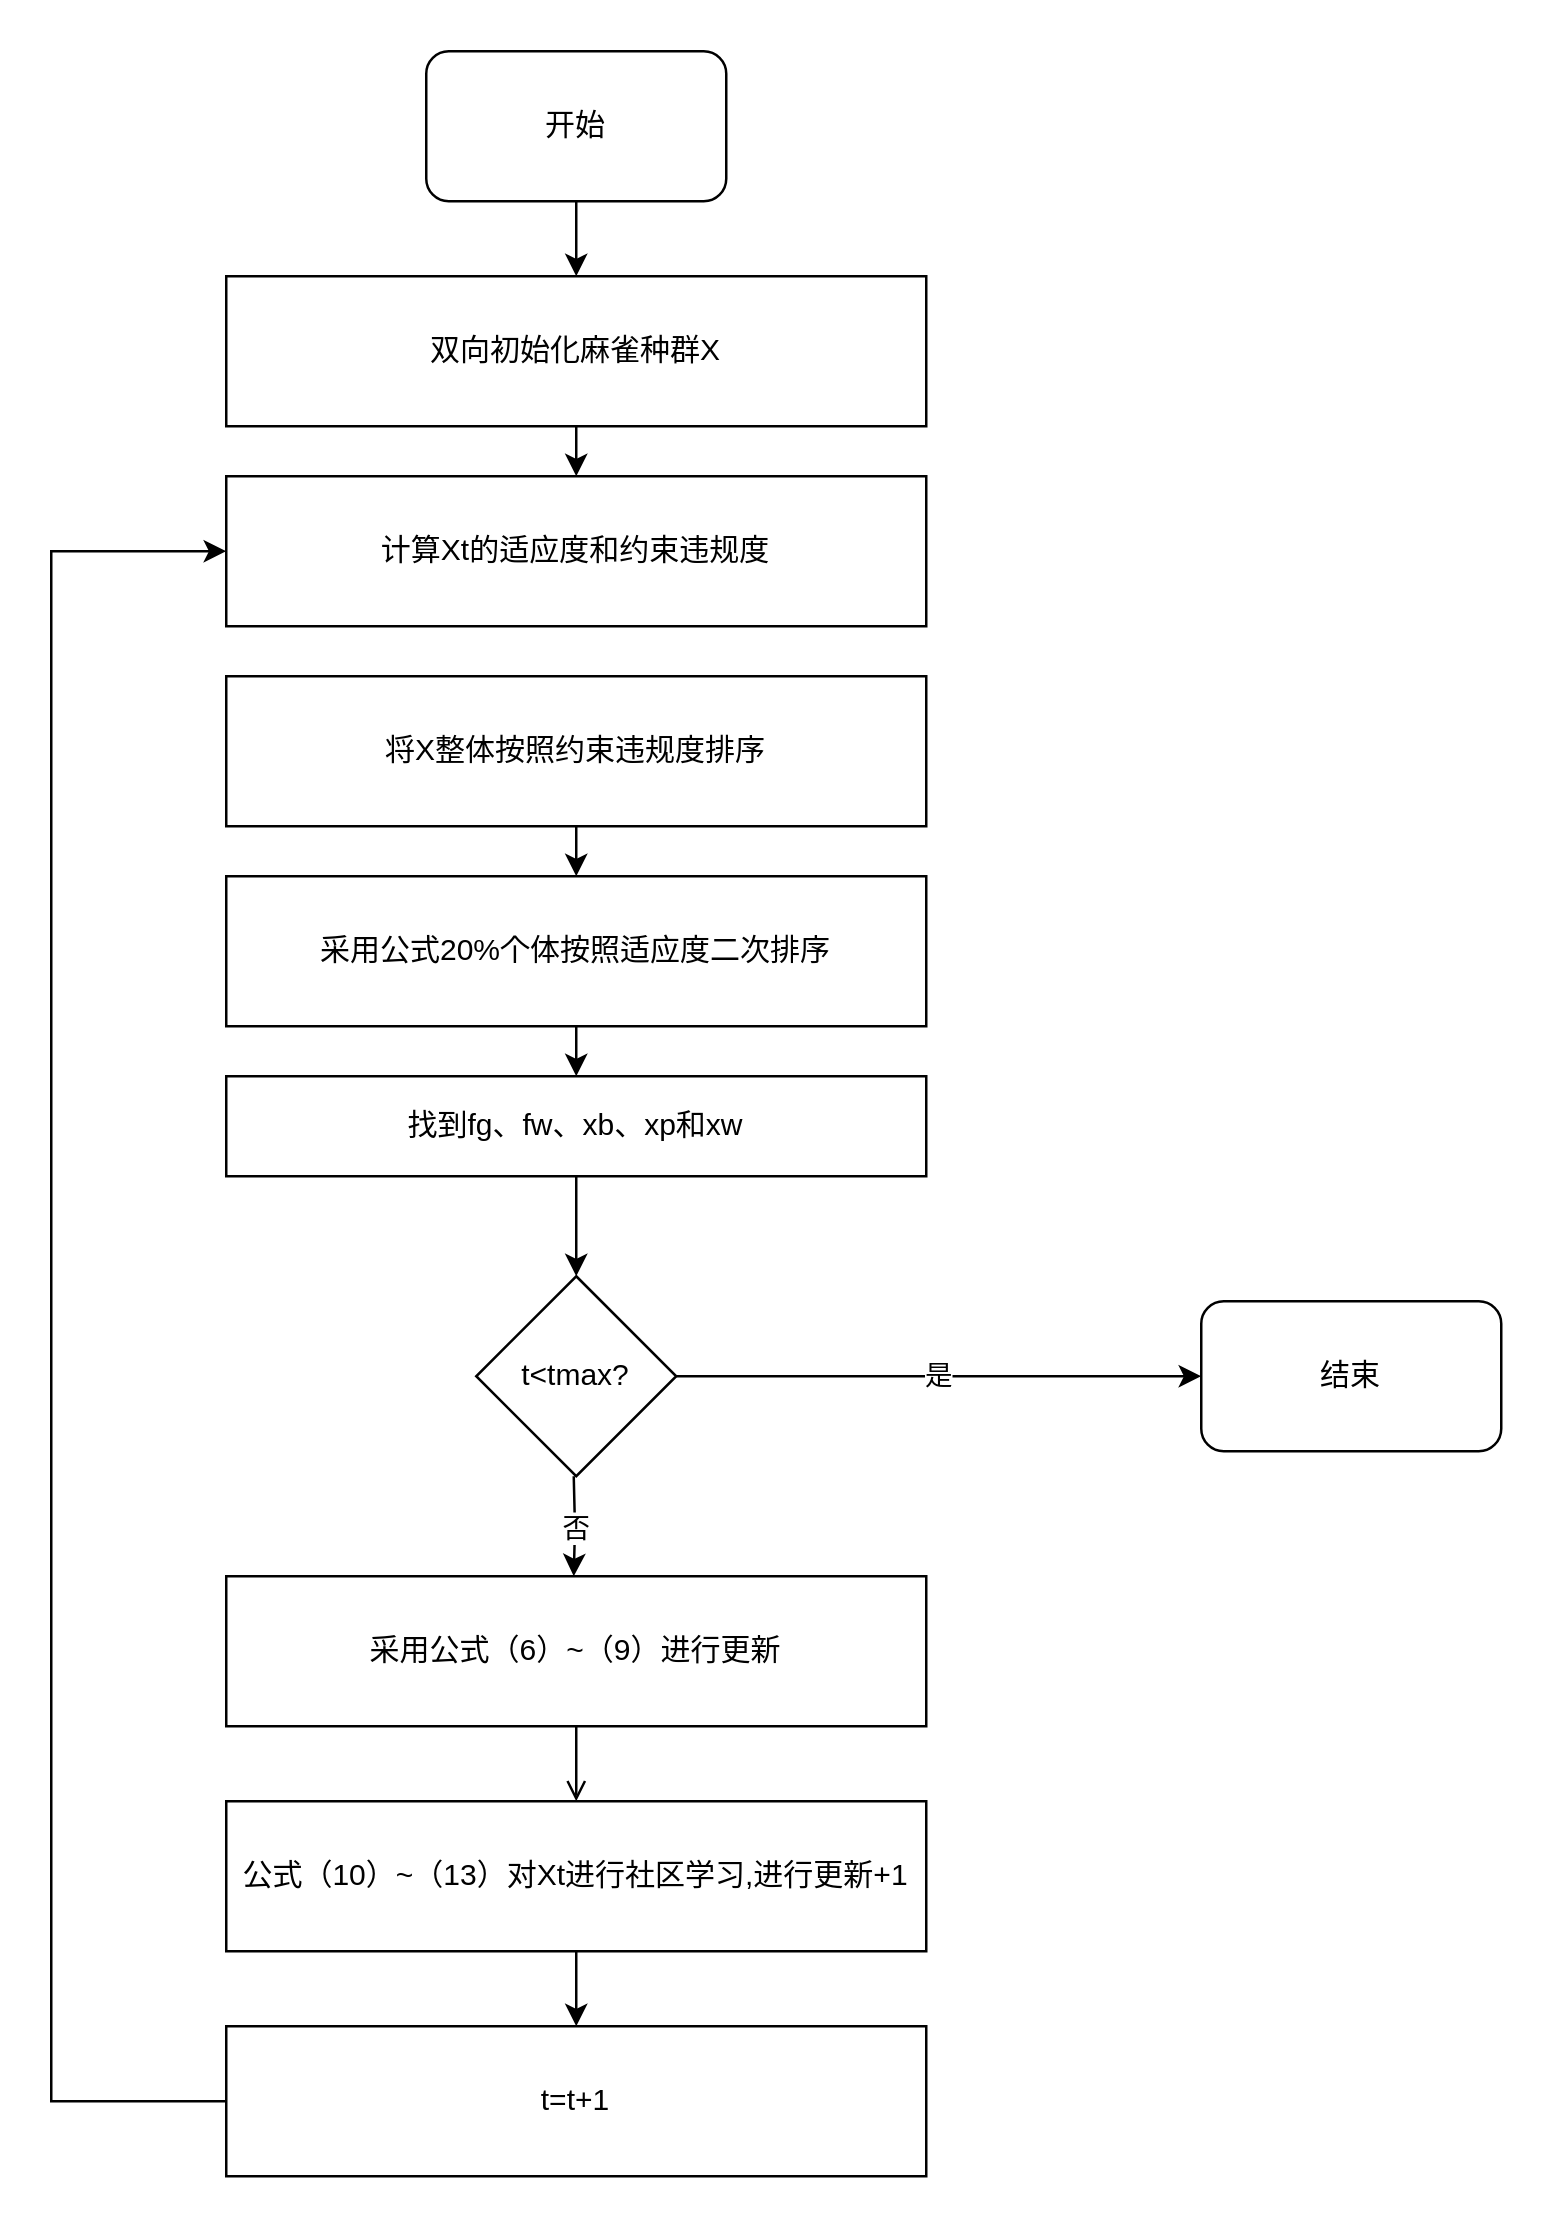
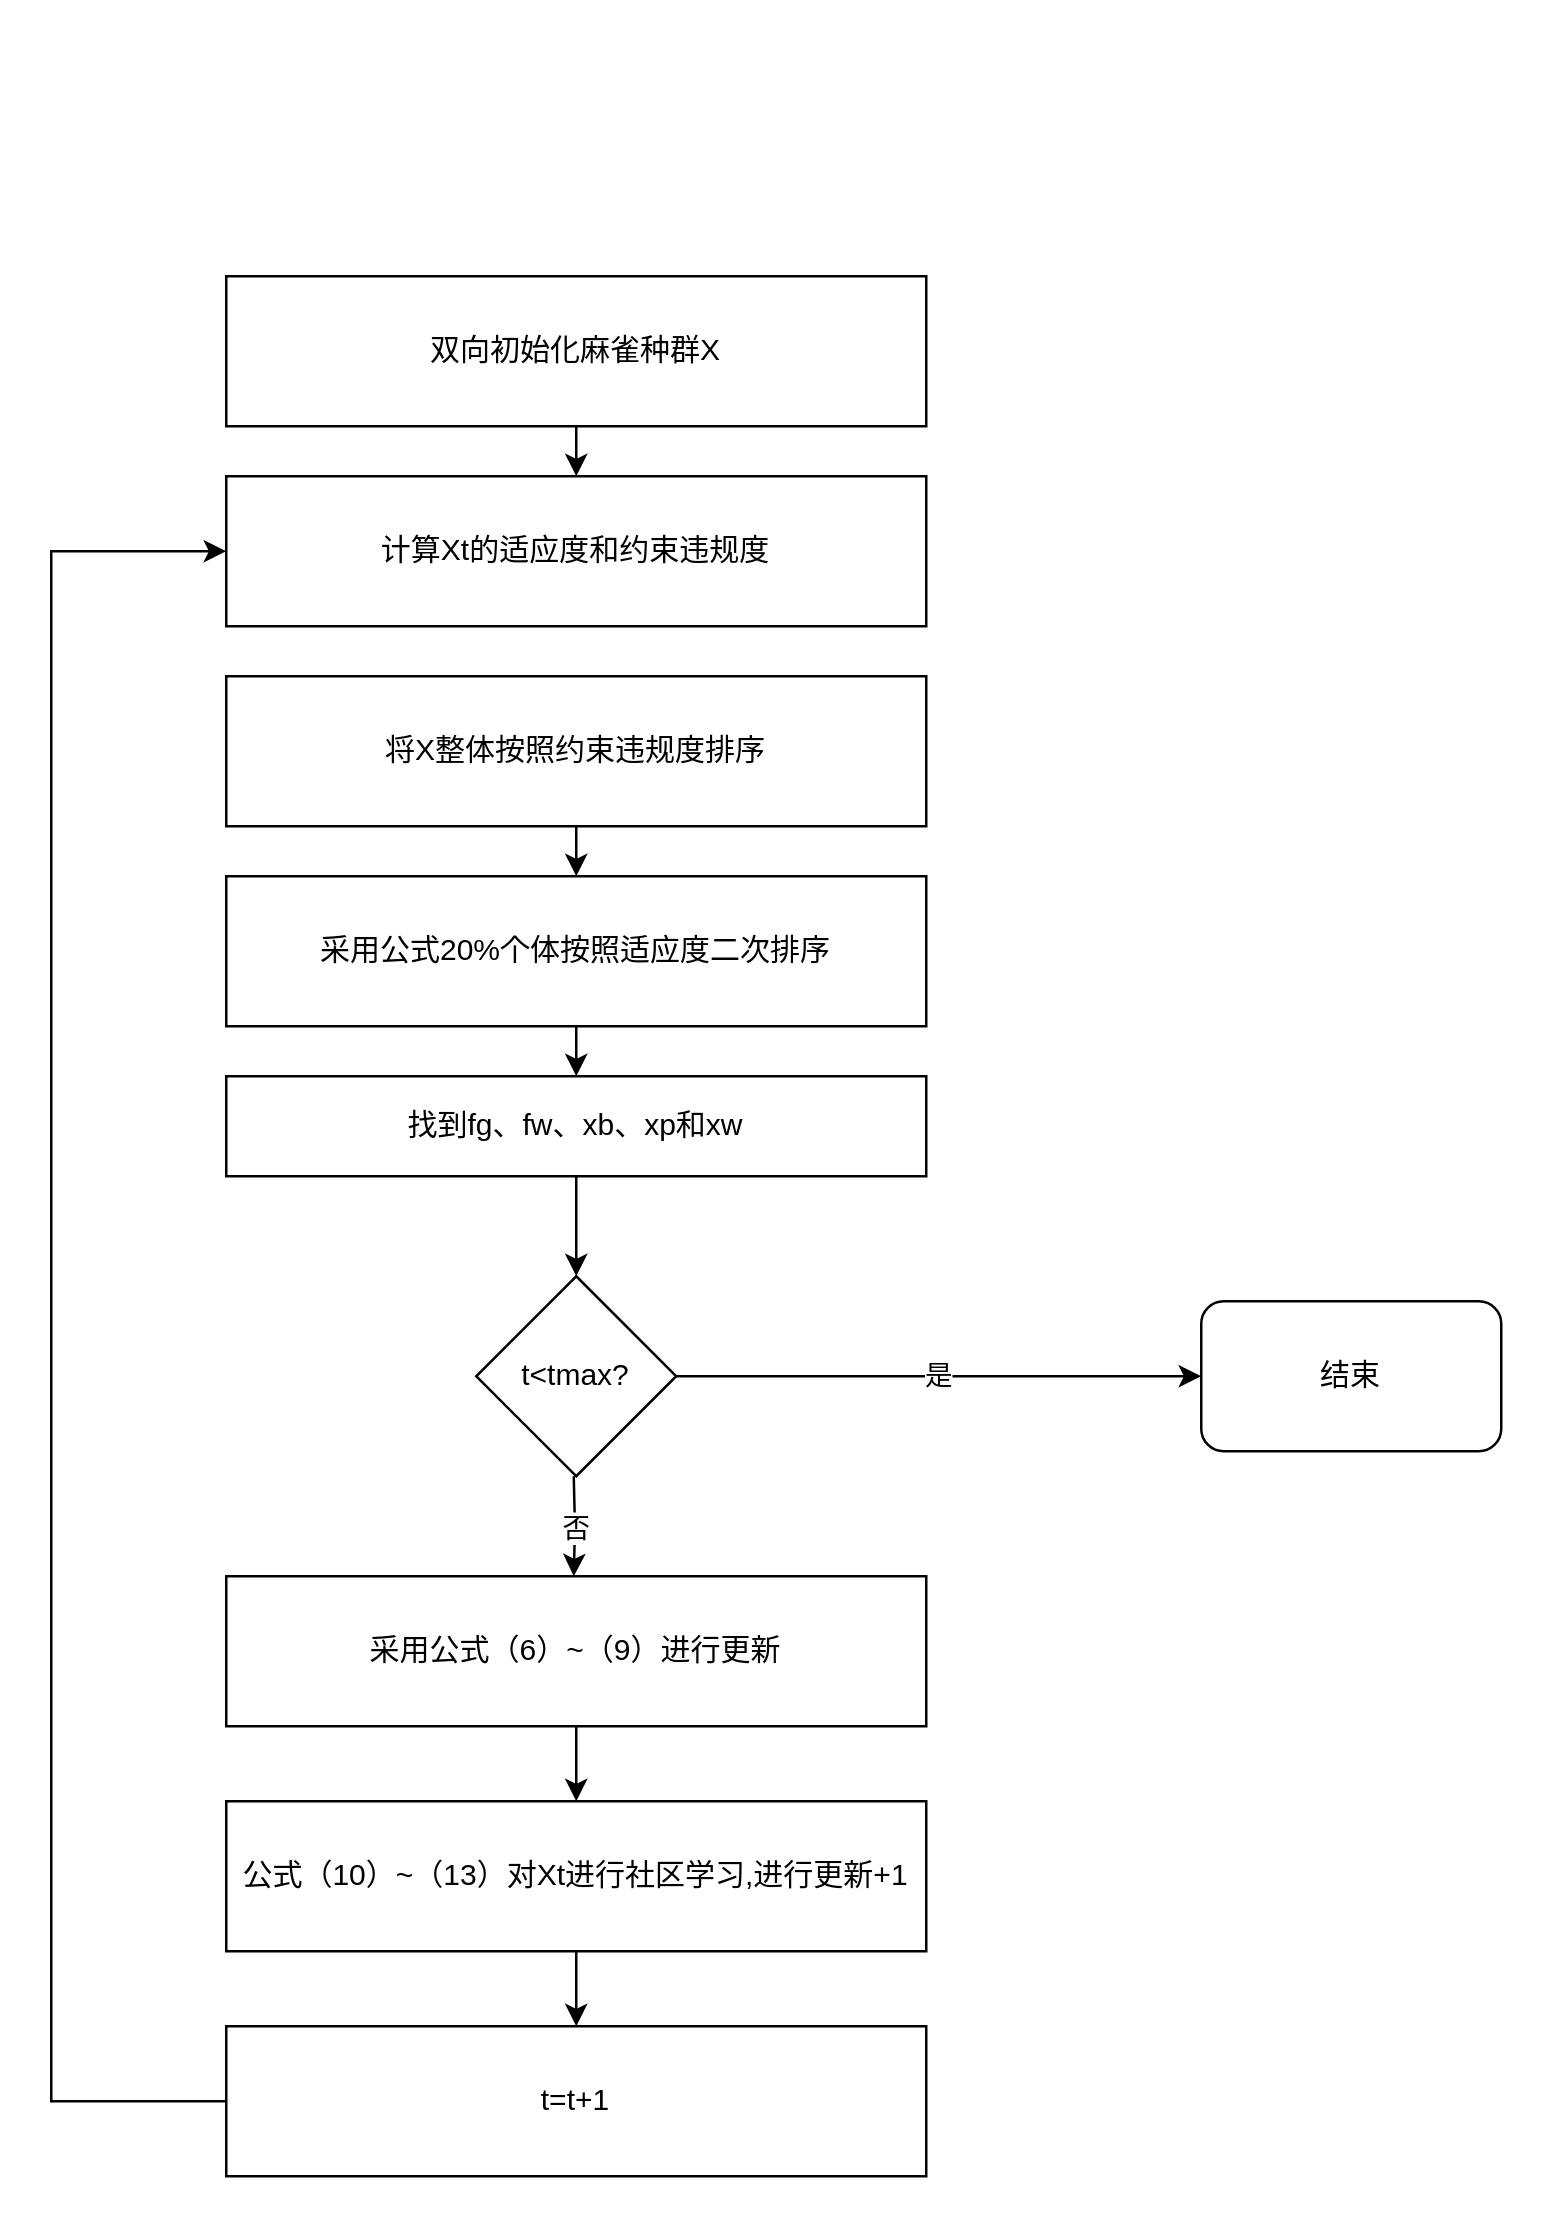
(576, 126) -> none
(576, 230) -> none
(576, 1787) -> (576, 1783)
